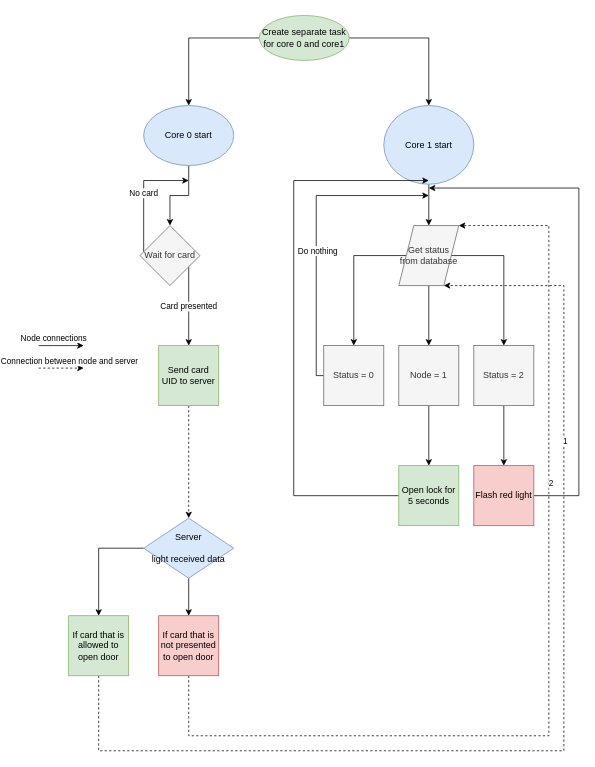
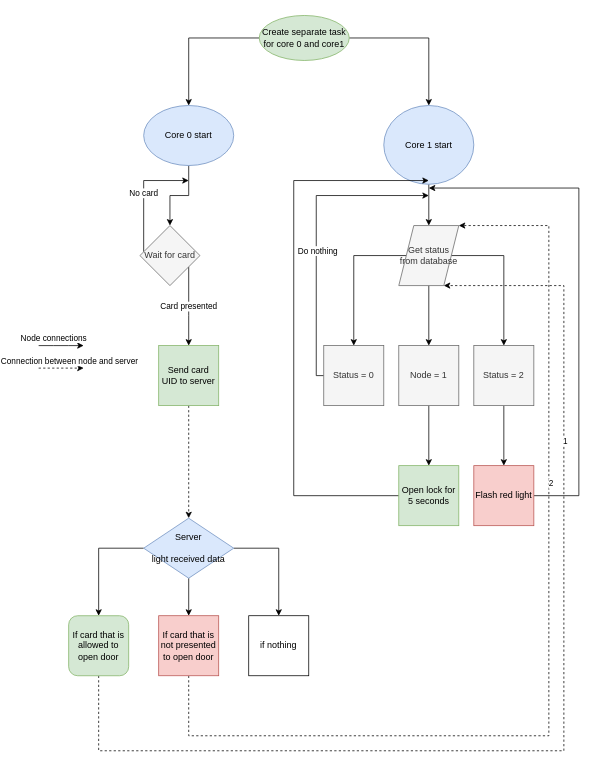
none -> (279, 556)
(99, 645) -> (99, 645)
none -> (279, 645)
